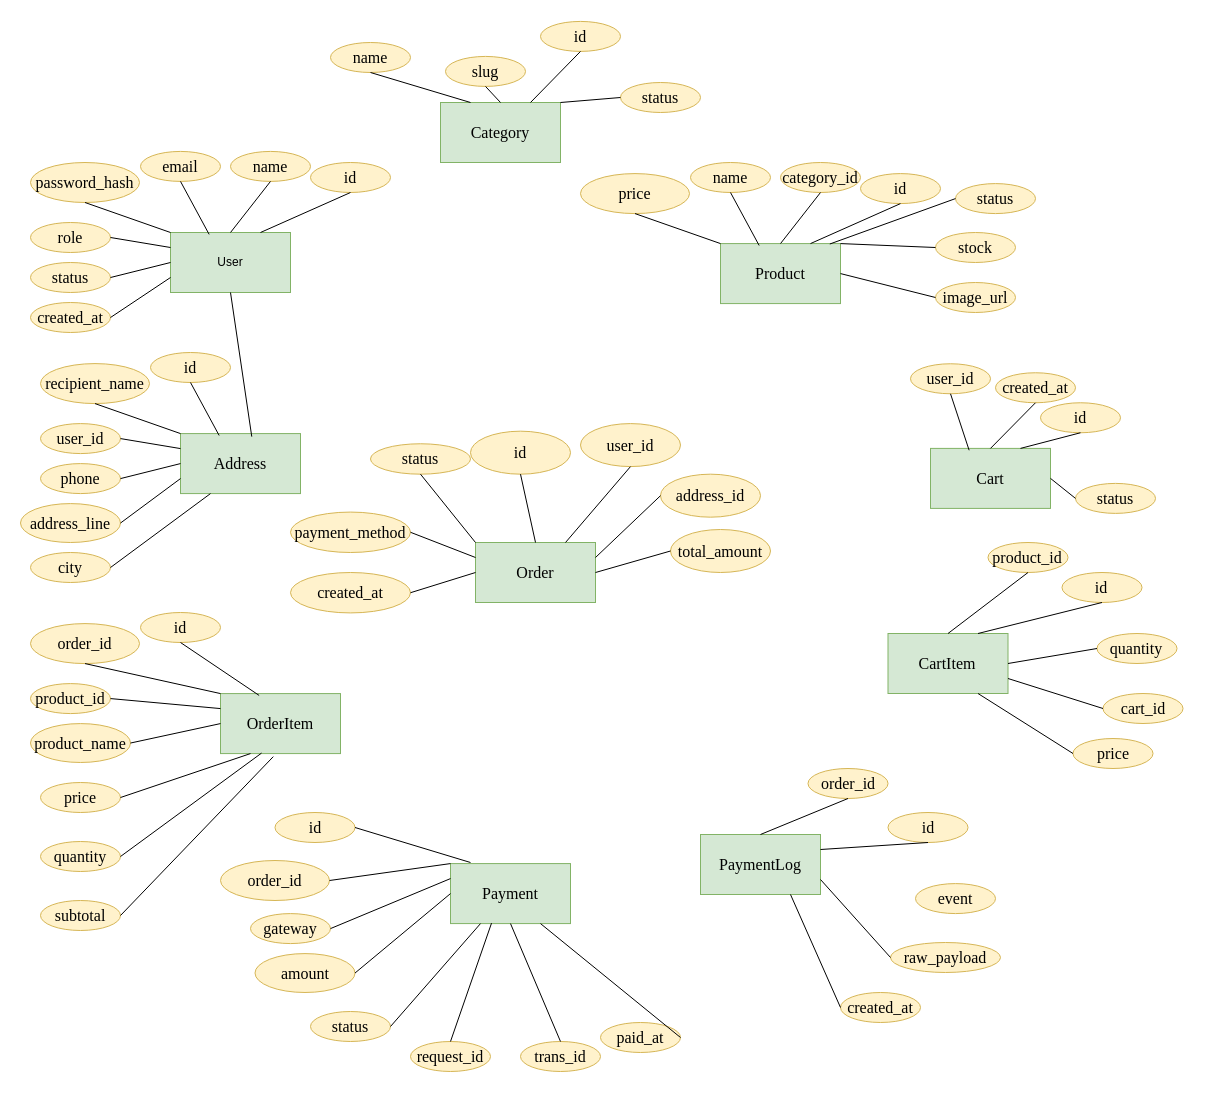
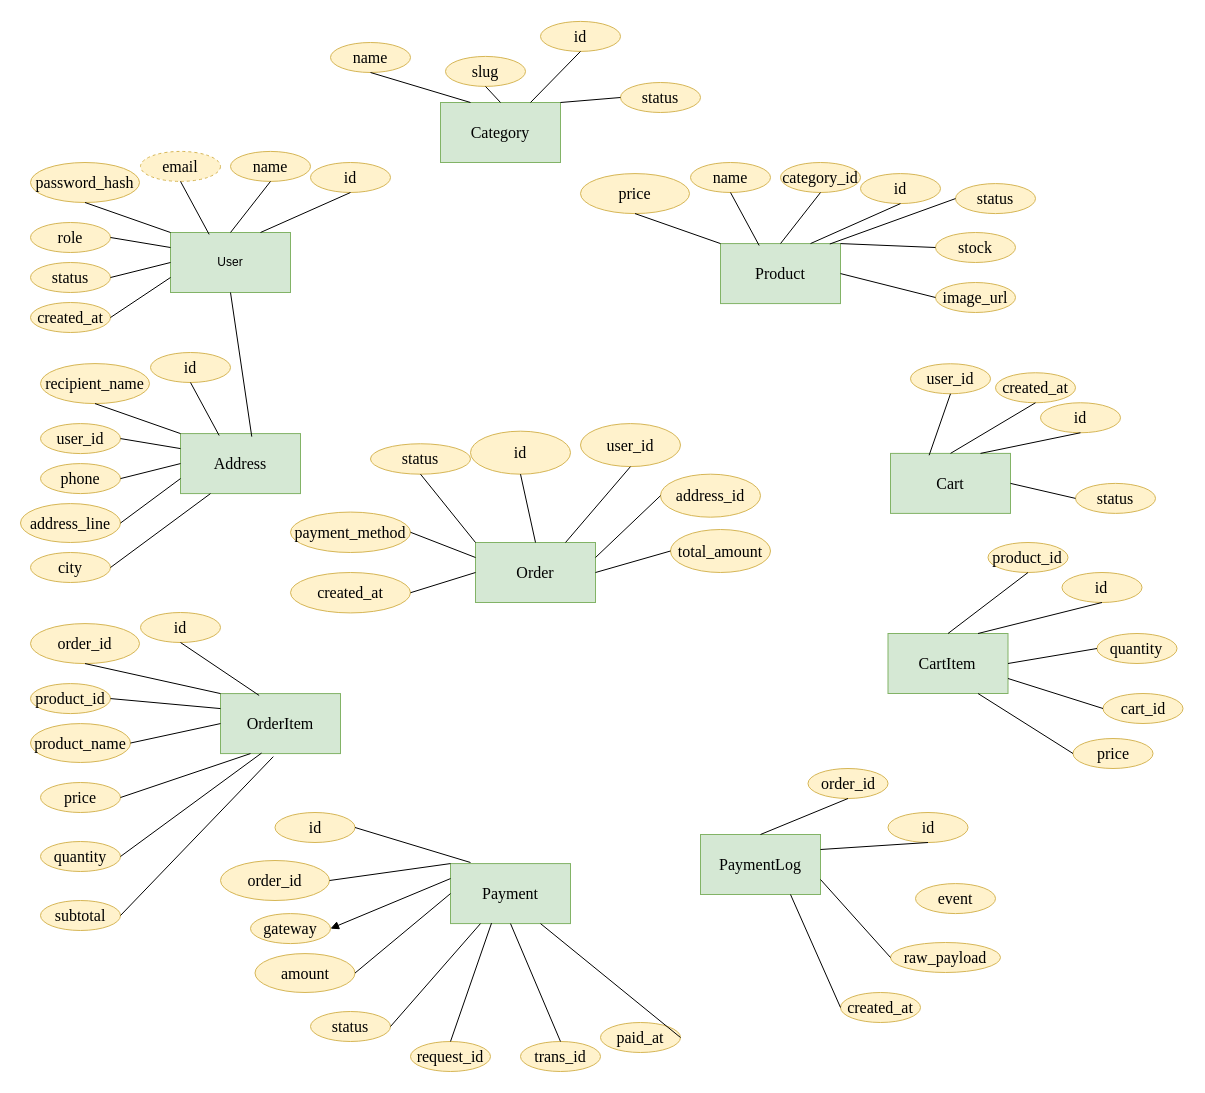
(181, 166) -> (181, 166)
(991, 478) -> (951, 483)
(335, 927) -> (339, 925)
